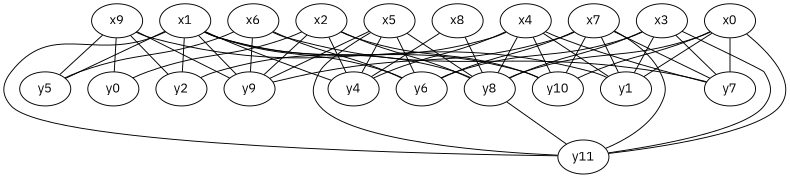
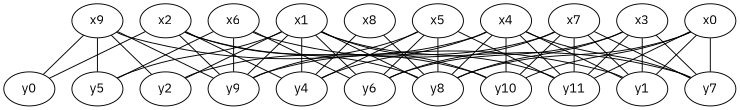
(537, 123) -> (532, 47)
